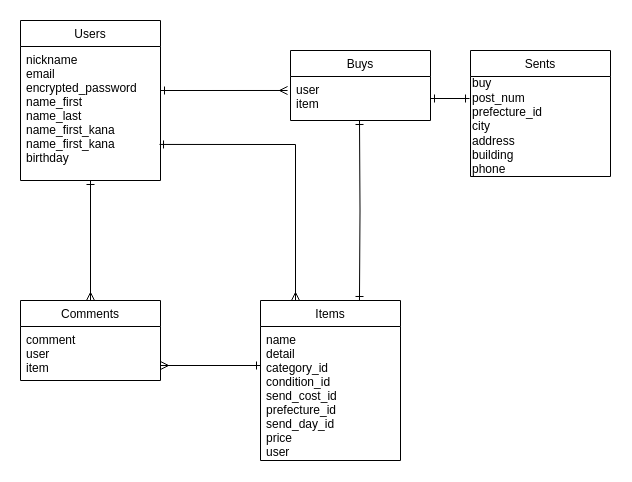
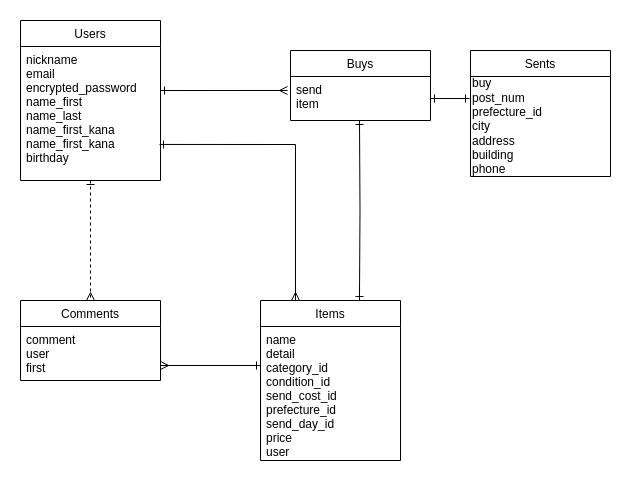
(309, 90) -> (309, 90)
(91, 241) -> (91, 241)
(50, 340) -> (50, 340)
